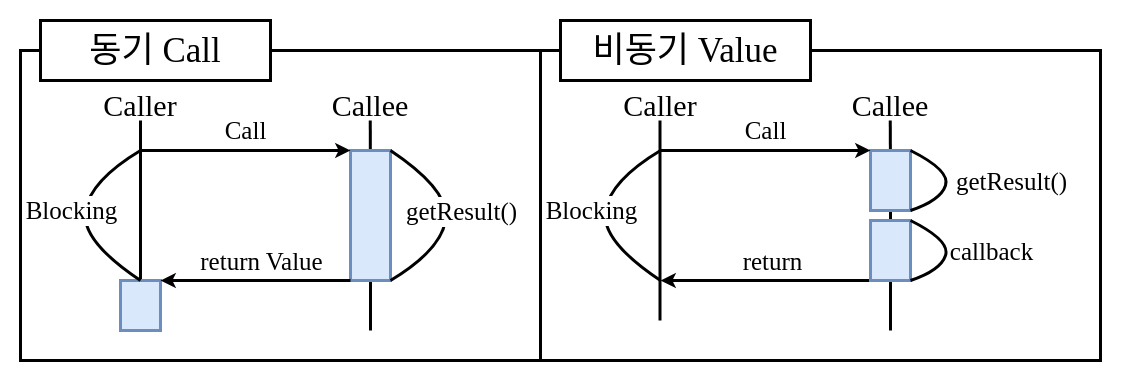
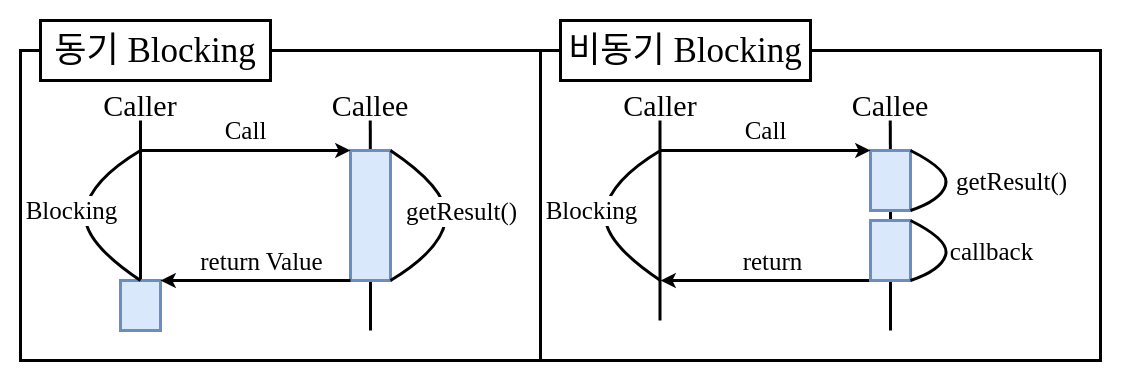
(156, 51) -> (156, 51)
(686, 51) -> (686, 51)
